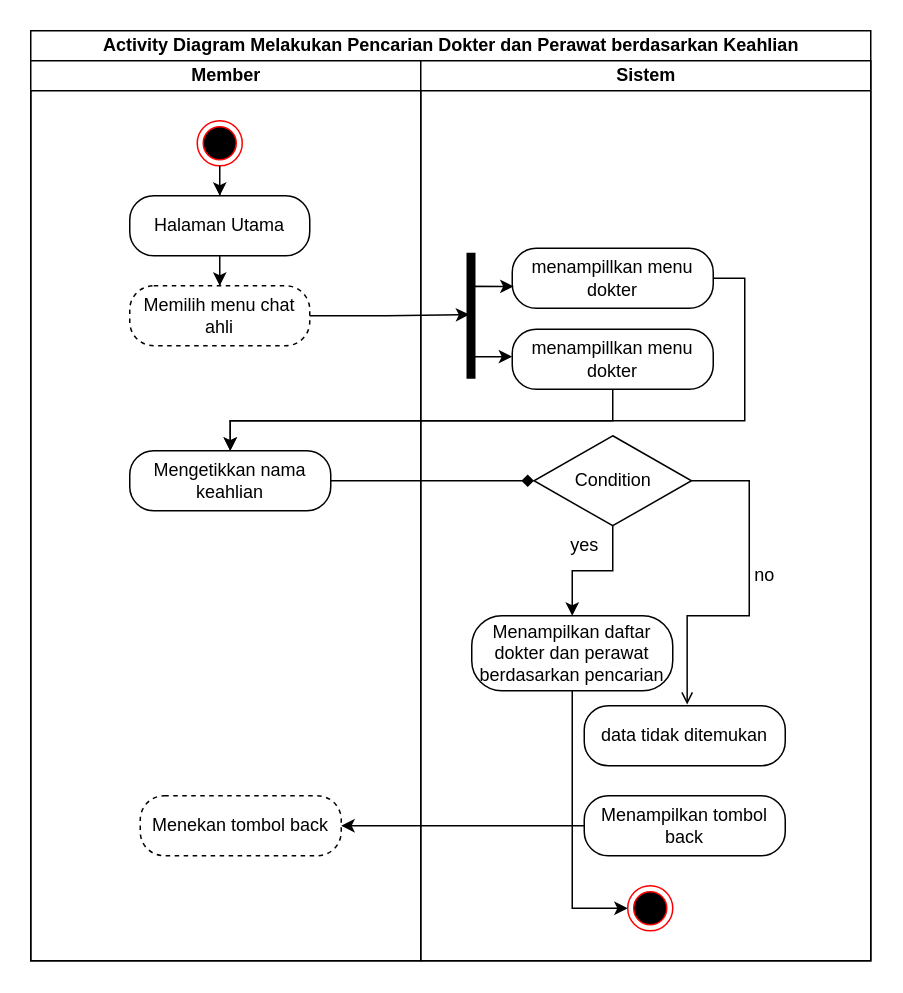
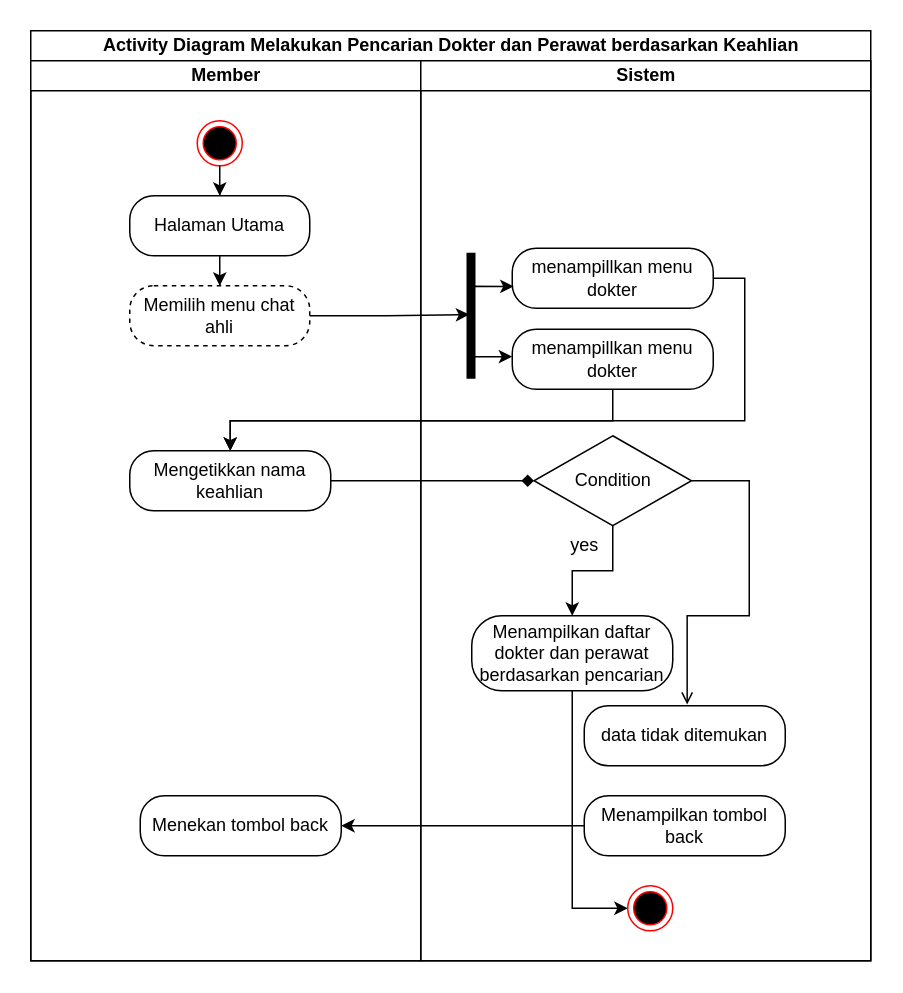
(764, 575) -> none
(241, 826) -> (241, 826)
